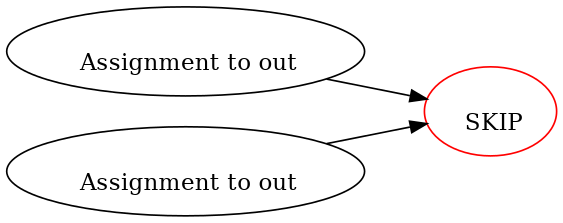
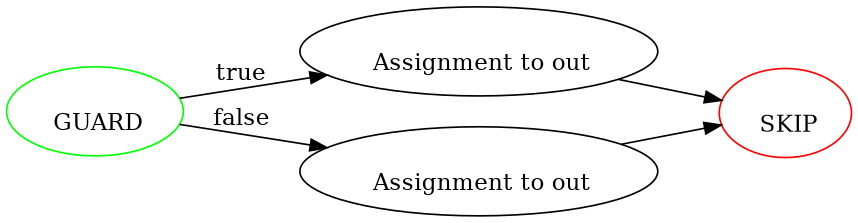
none -> (95, 111)
